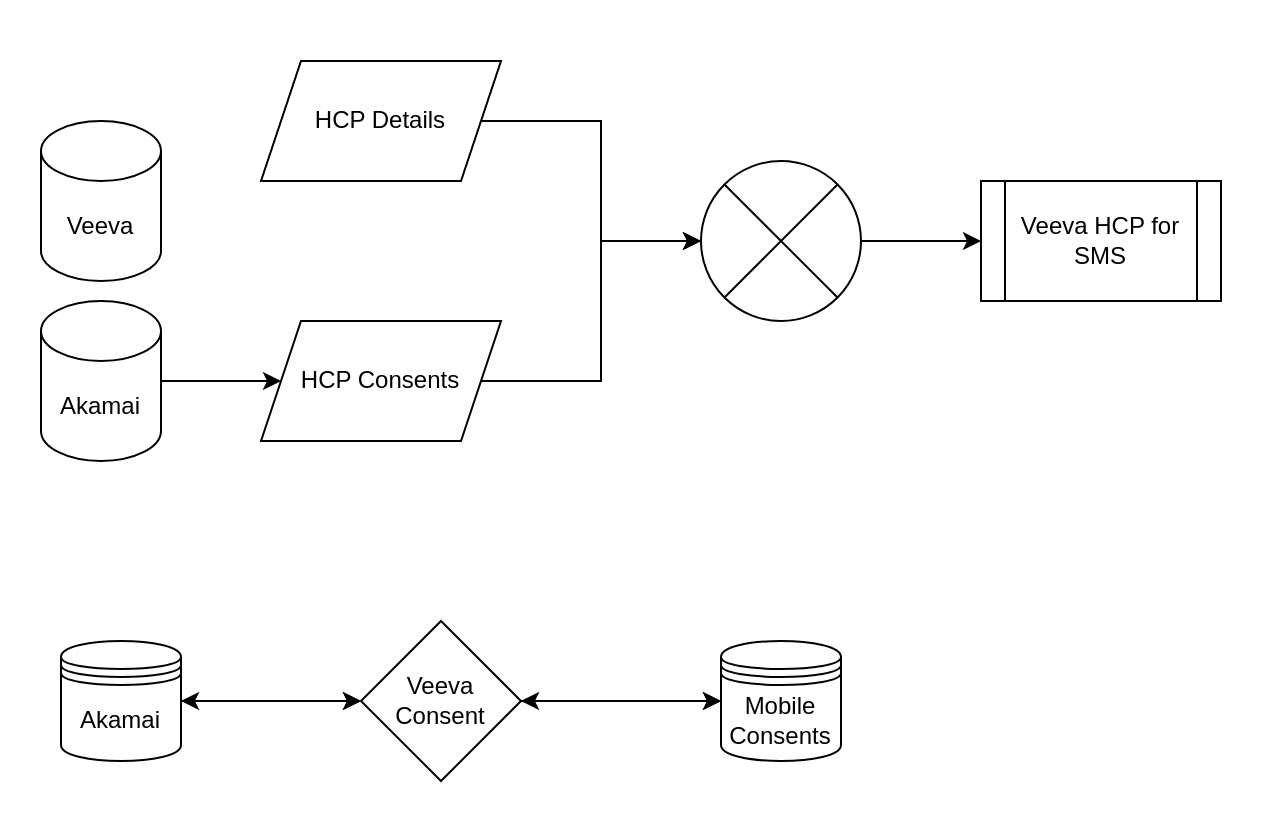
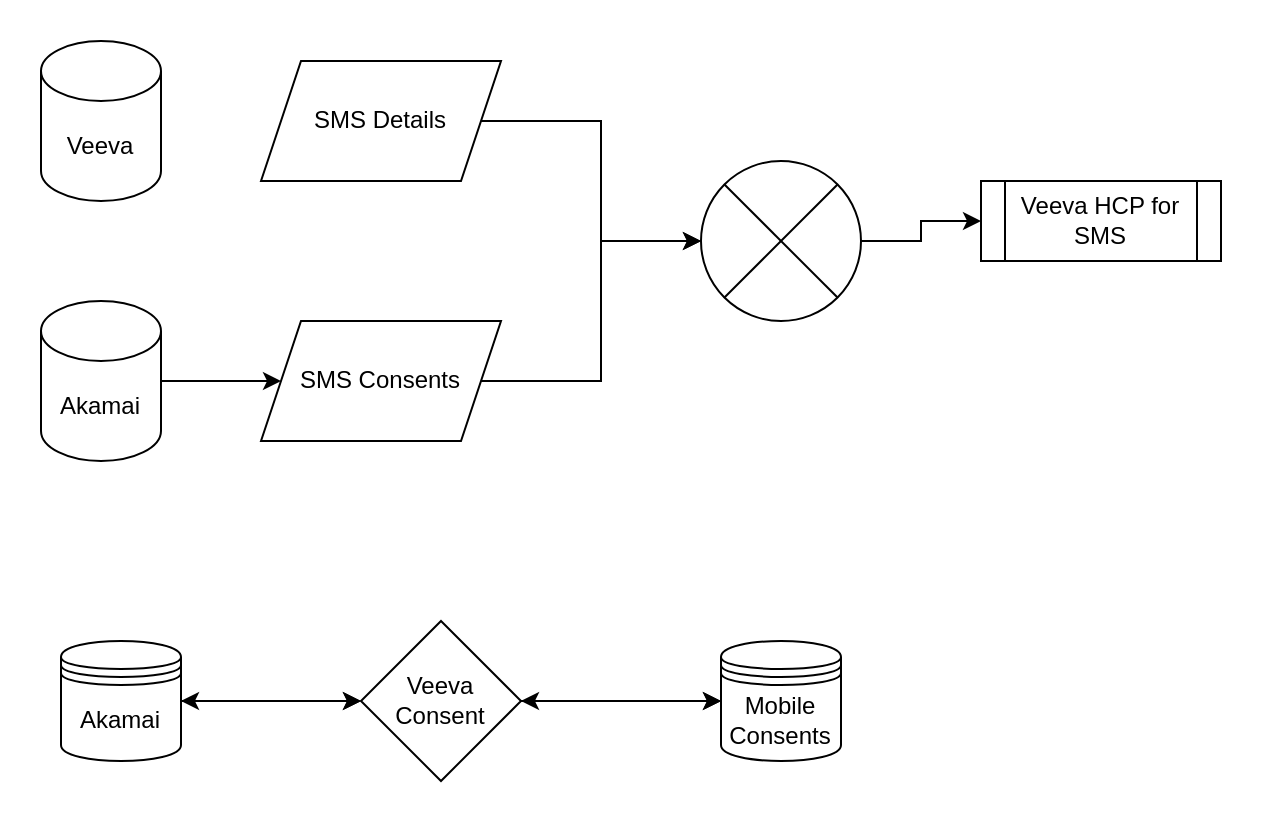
(381, 121) -> (381, 121)
(101, 201) -> (101, 121)
(1101, 241) -> (1101, 221)
(381, 381) -> (381, 381)
